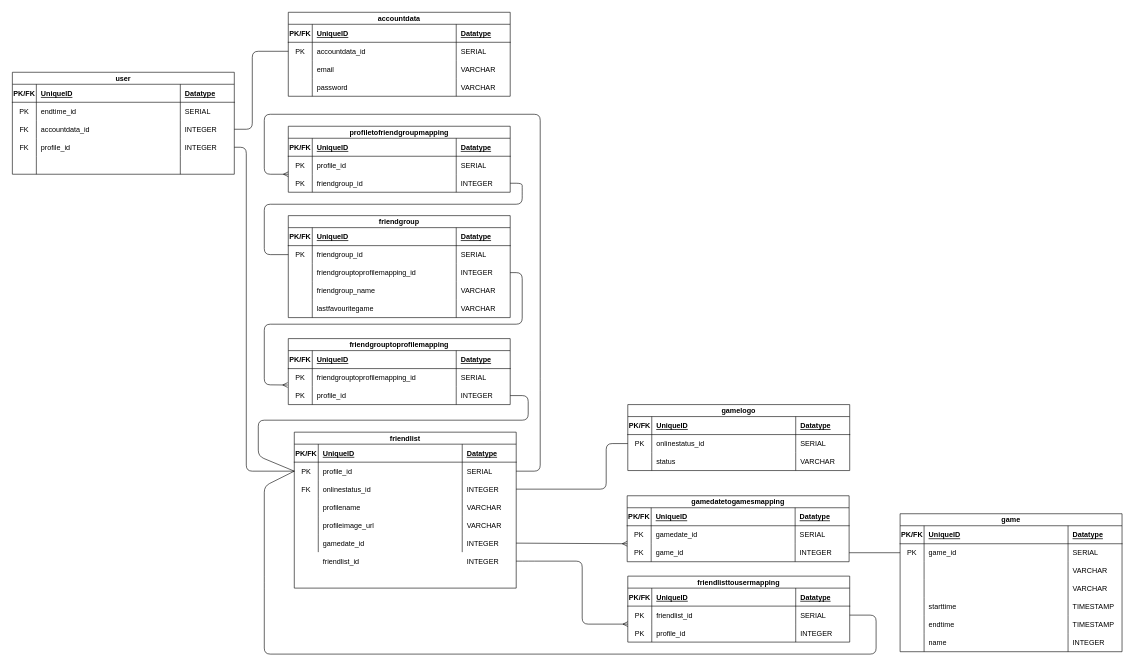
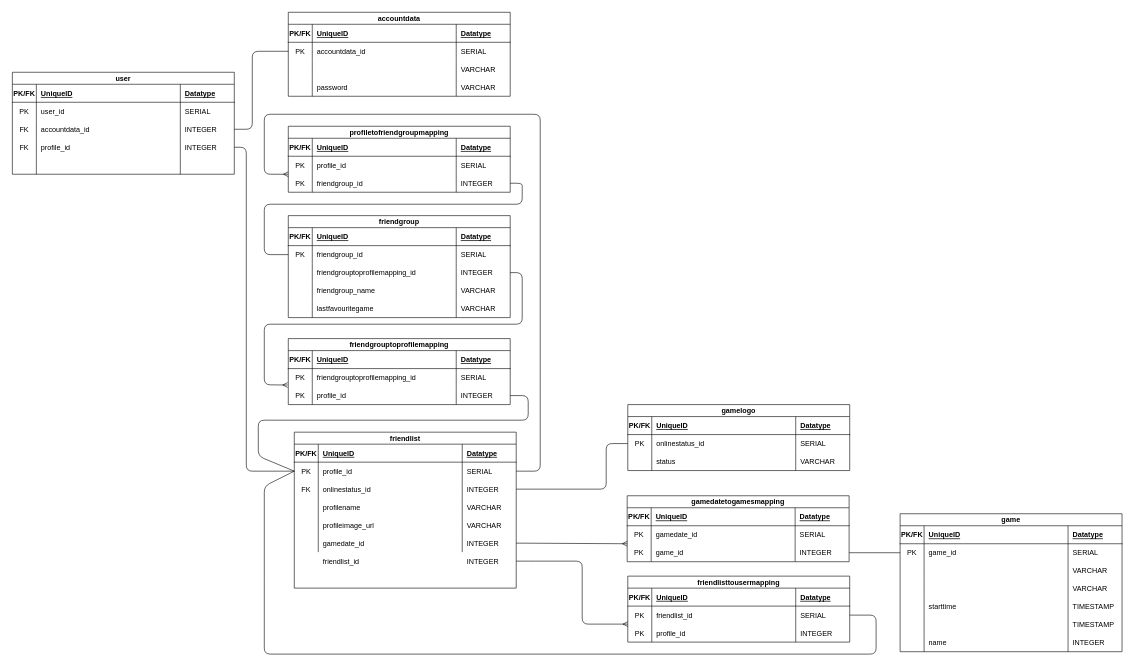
(384, 69) -> none
(59, 112) -> (54, 112)
(996, 625) -> none
